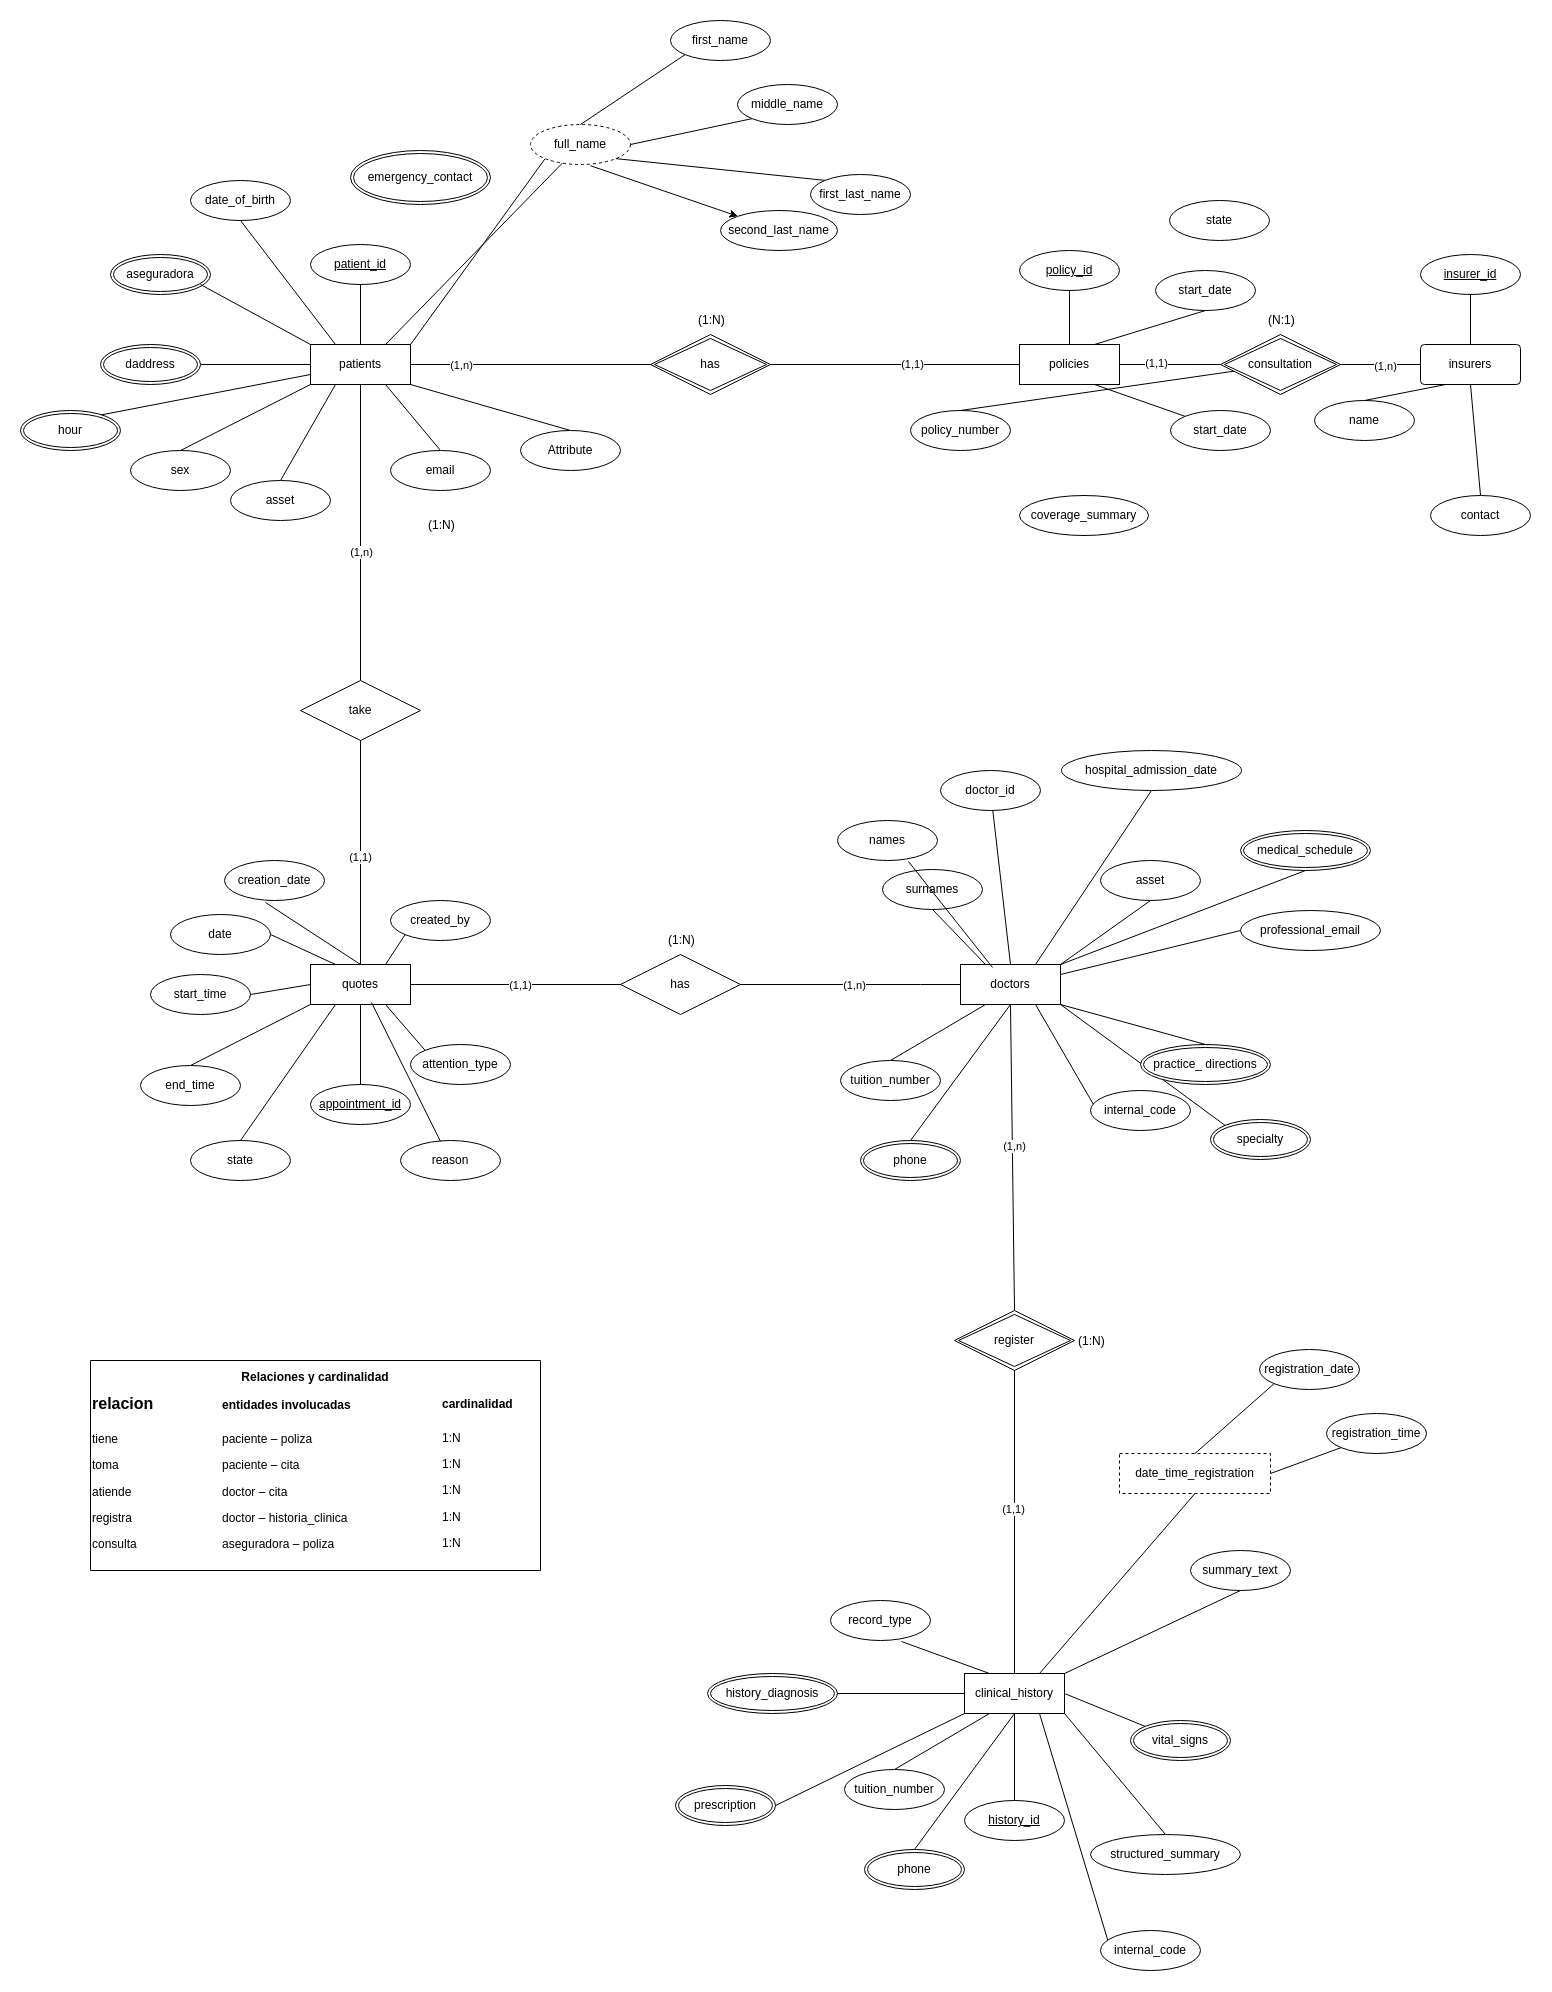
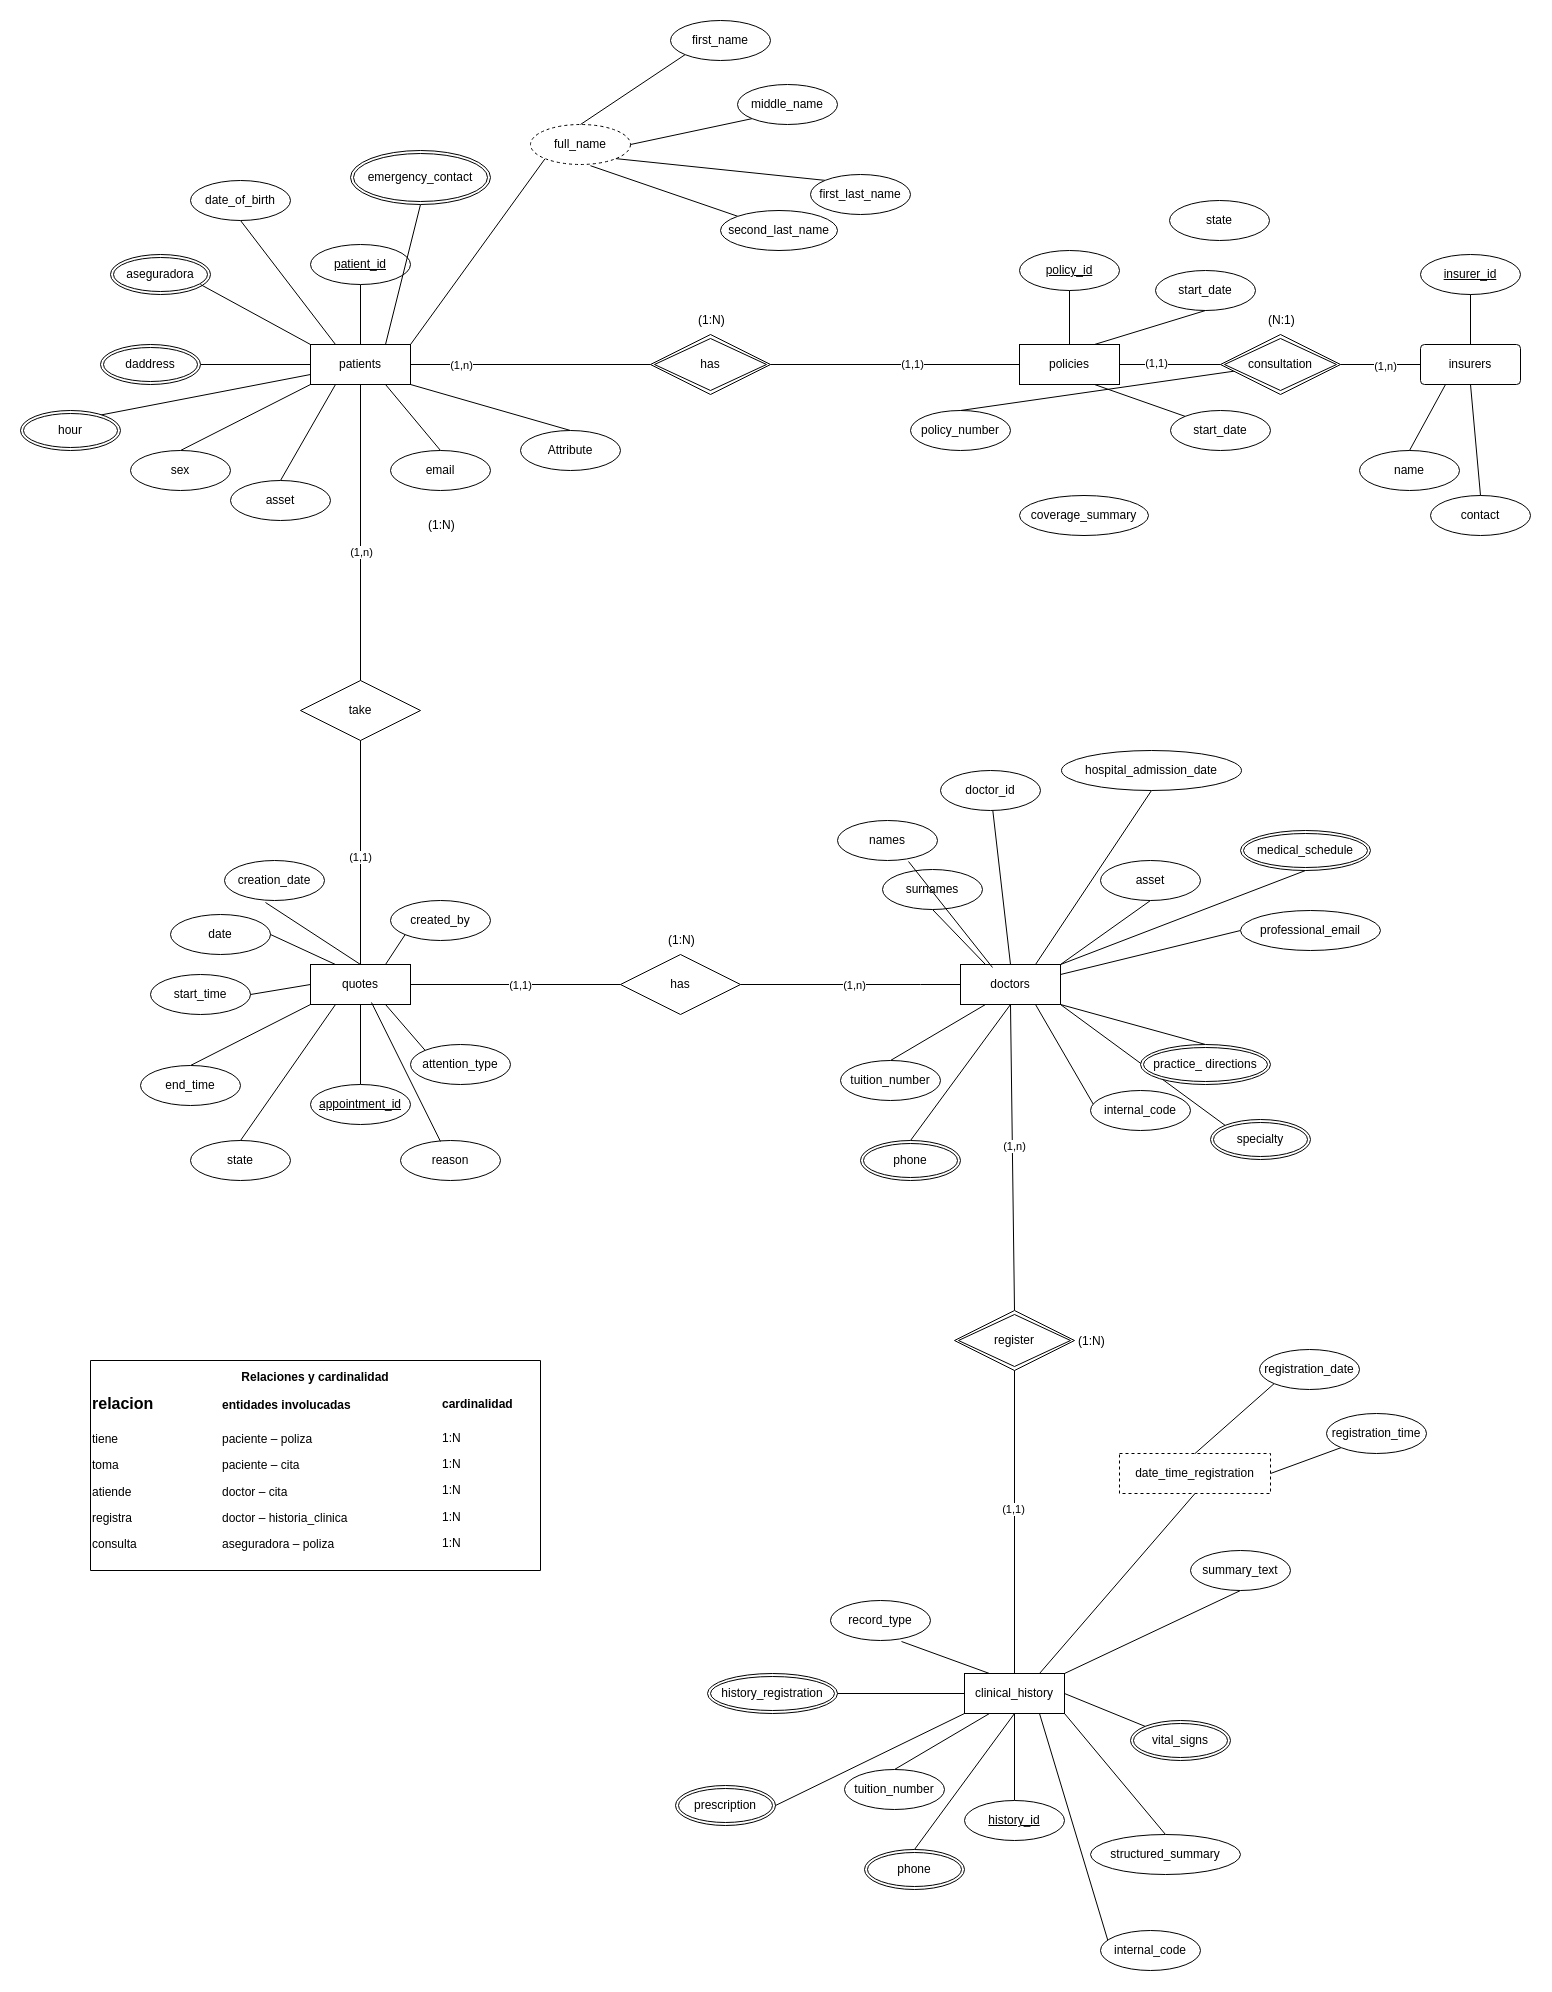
(730, 214) -> (732, 214)
(428, 301) -> (403, 275)
(1365, 421) -> (1410, 471)
(773, 1694) -> (773, 1694)
